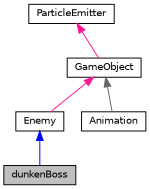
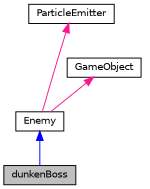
(90, 45) -> (54, 72)
(114, 121) -> none
